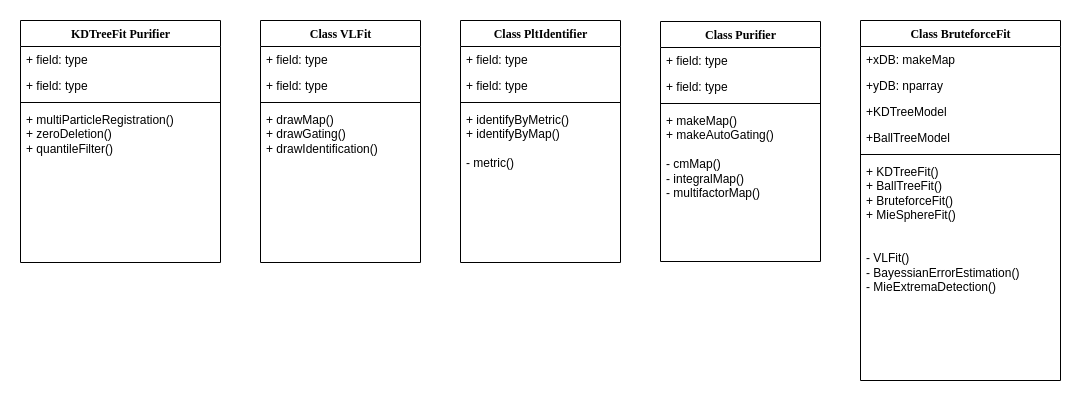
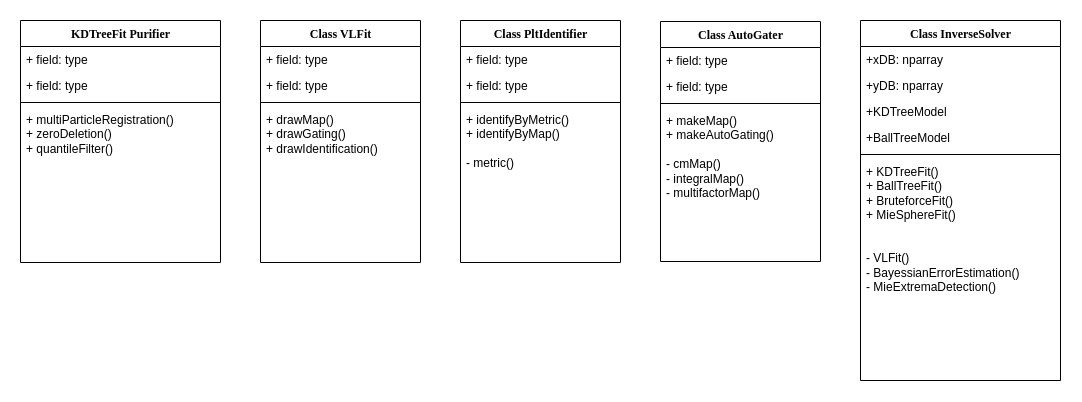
(961, 35) -> (961, 35)
(741, 36) -> (741, 36)
(907, 61) -> (907, 61)
